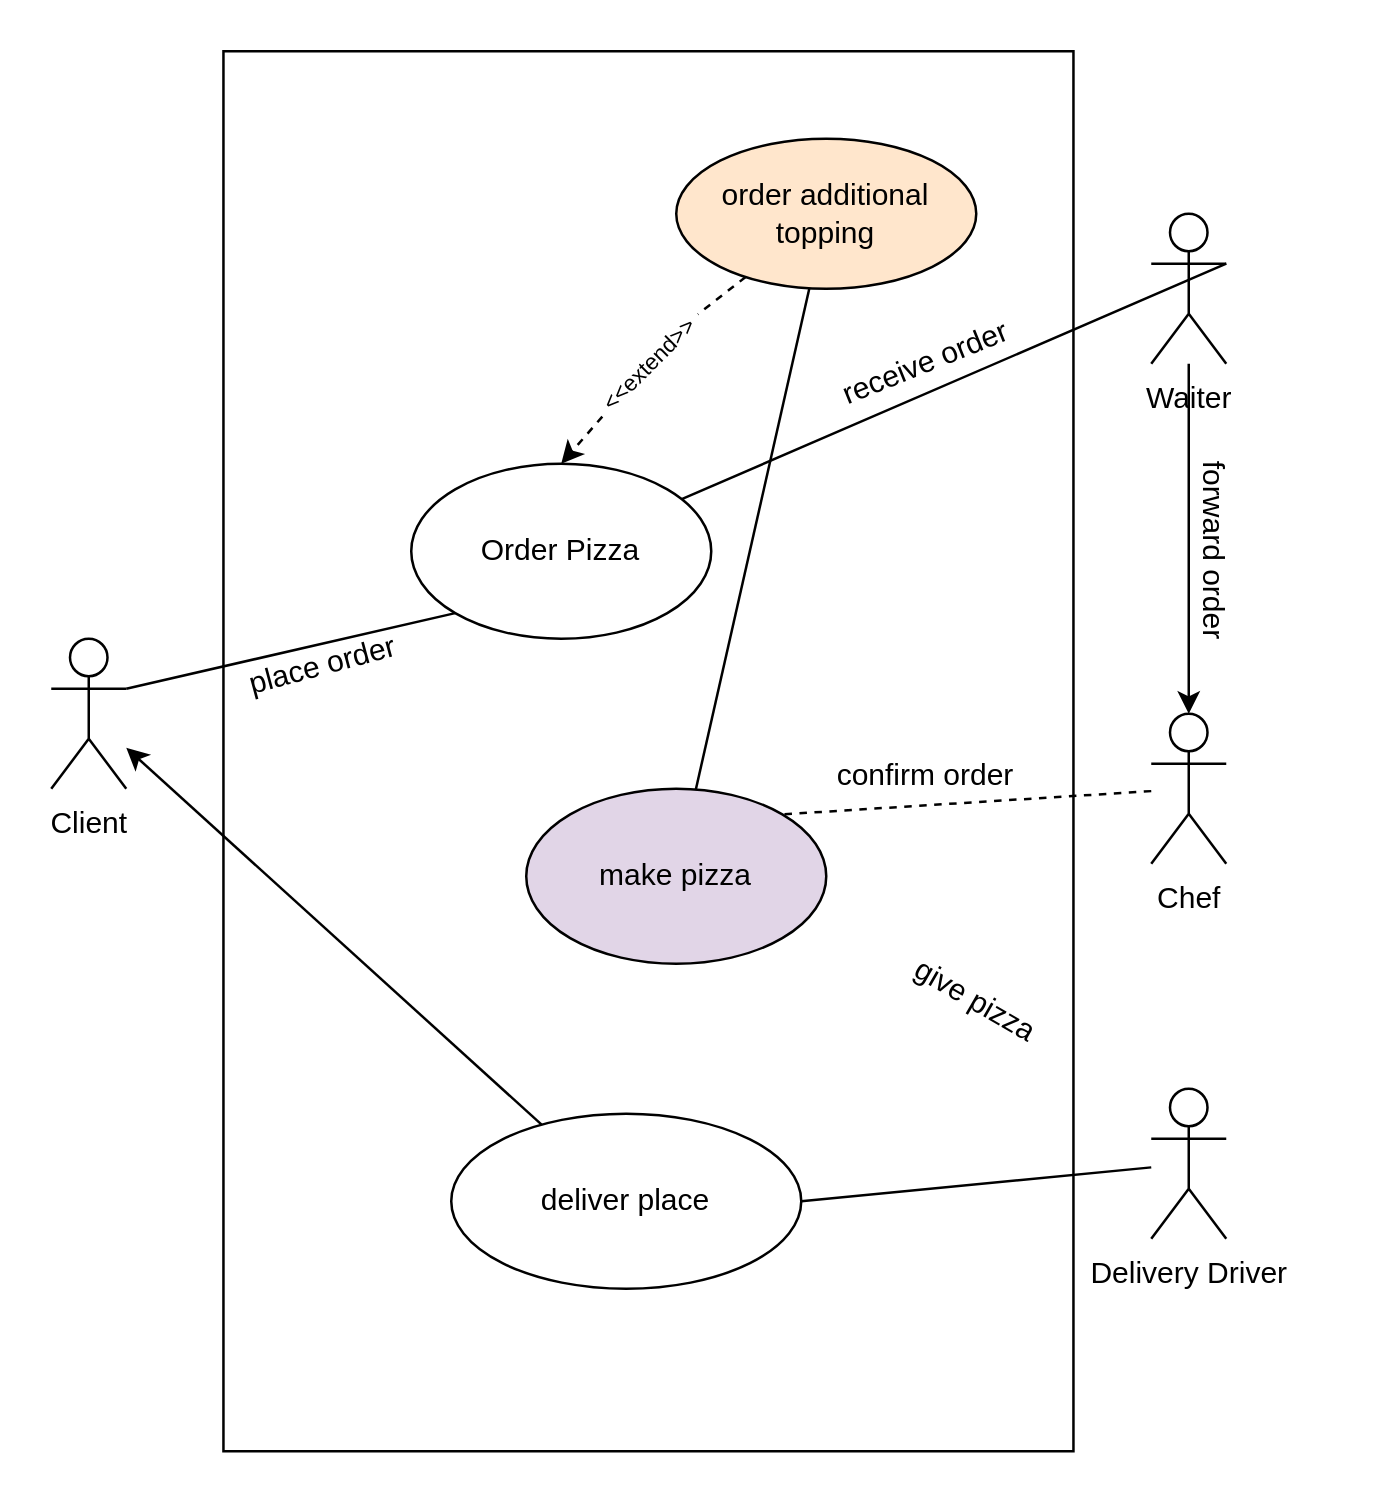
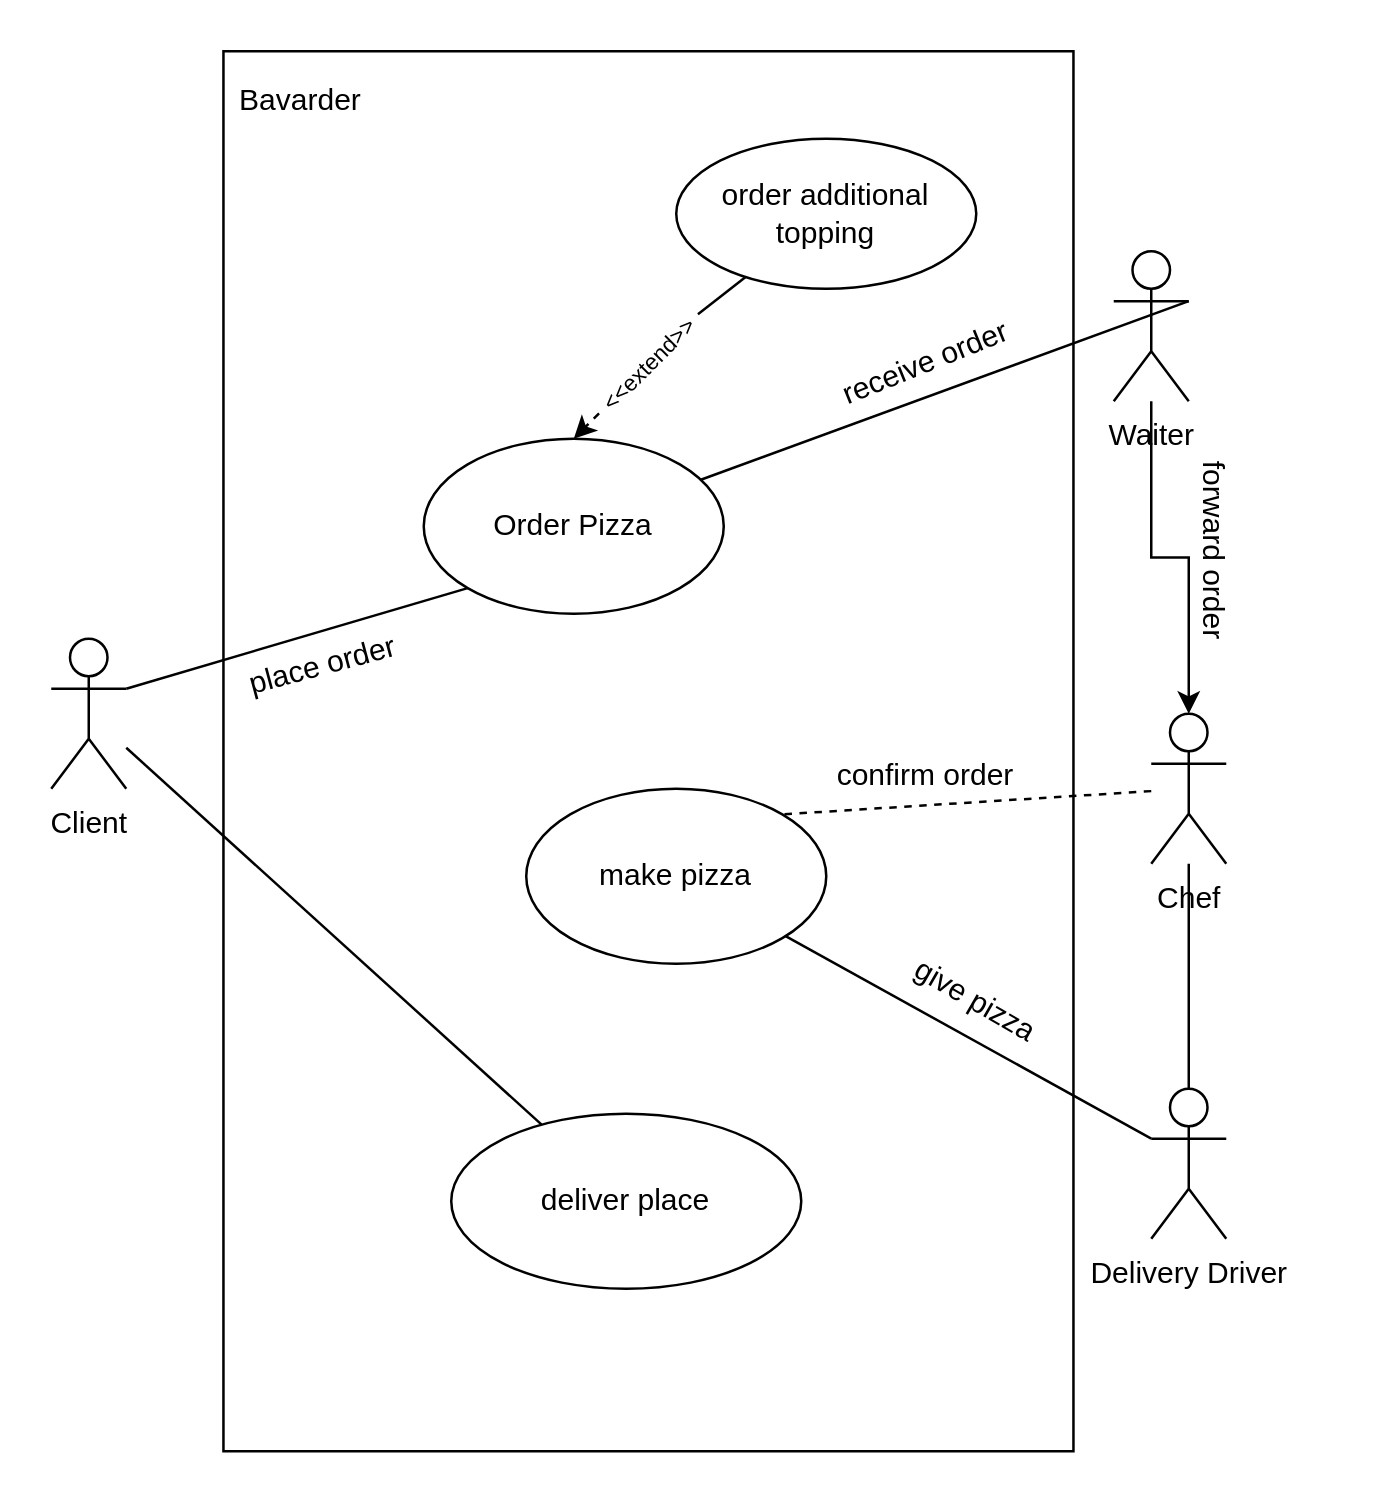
none -> (301, 101)
(826, 214) -> (826, 214)
(1189, 289) -> (1151, 326)
(720, 297) -> (720, 297)
(561, 551) -> (574, 526)
(733, 627) -> (968, 1037)
(140, 760) -> (133, 754)
(676, 876) -> (676, 876)
(977, 1184) -> (1189, 977)
